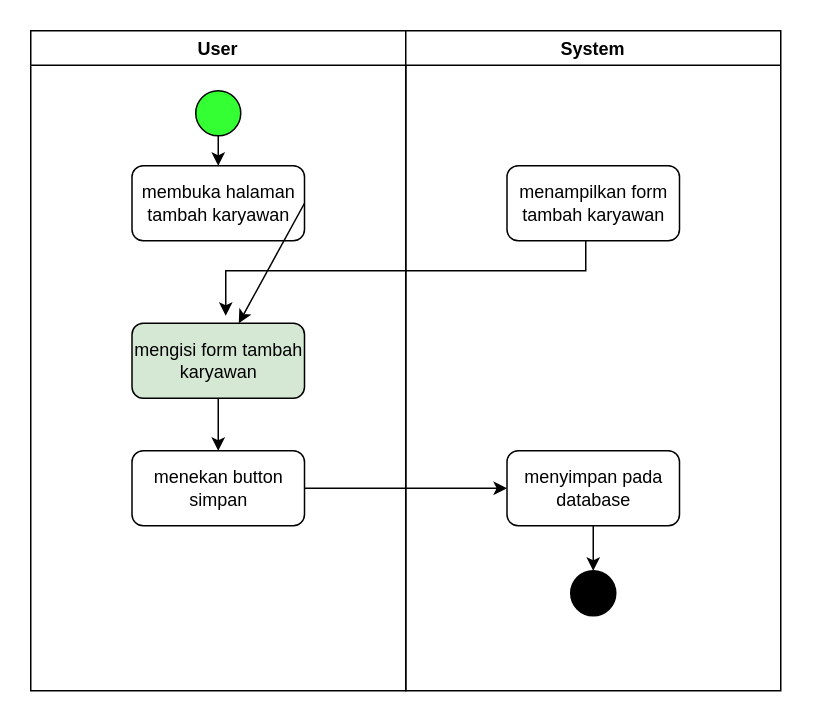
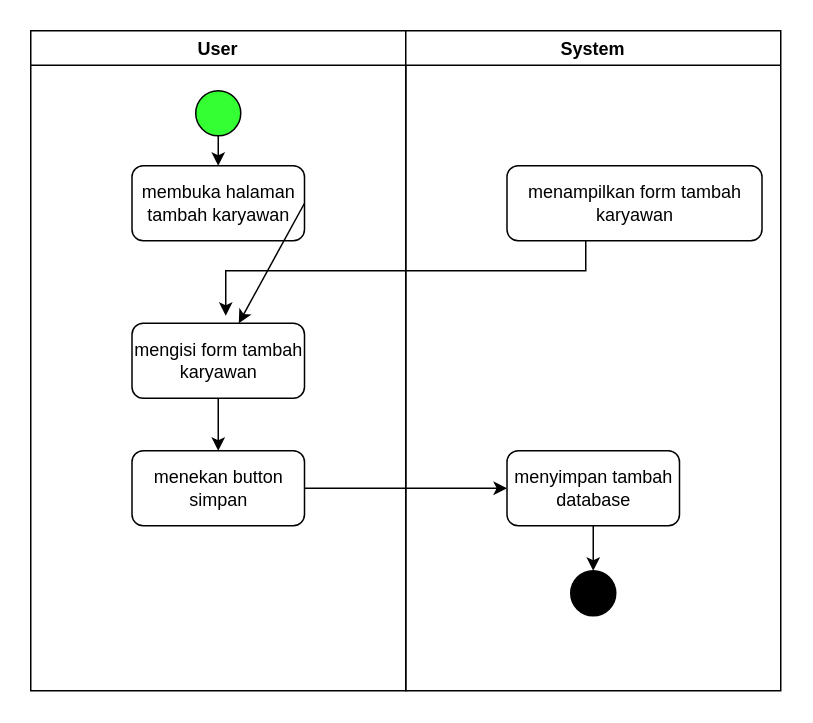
(593, 203) -> (635, 203)
(218, 361) -> (218, 361)
(594, 488) -> (594, 488)
